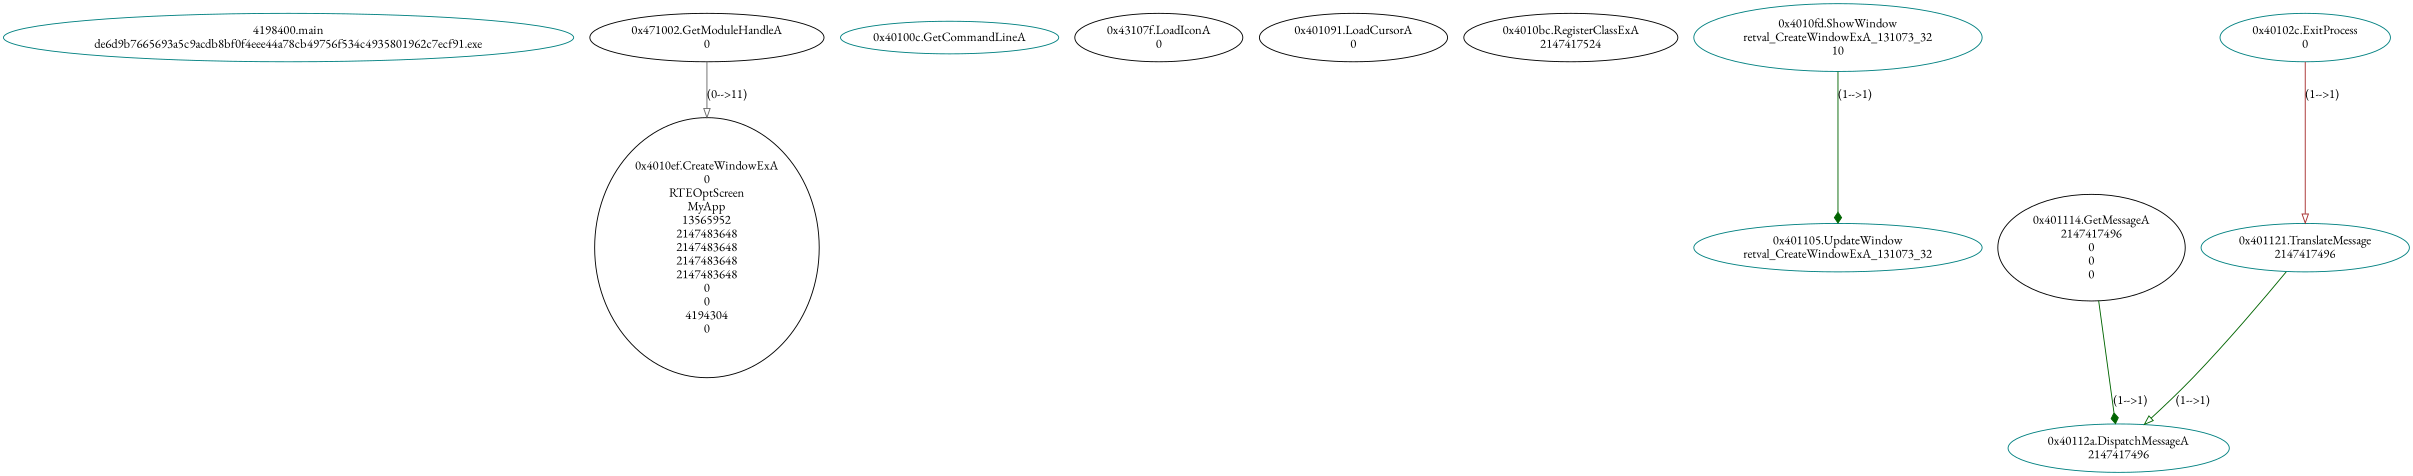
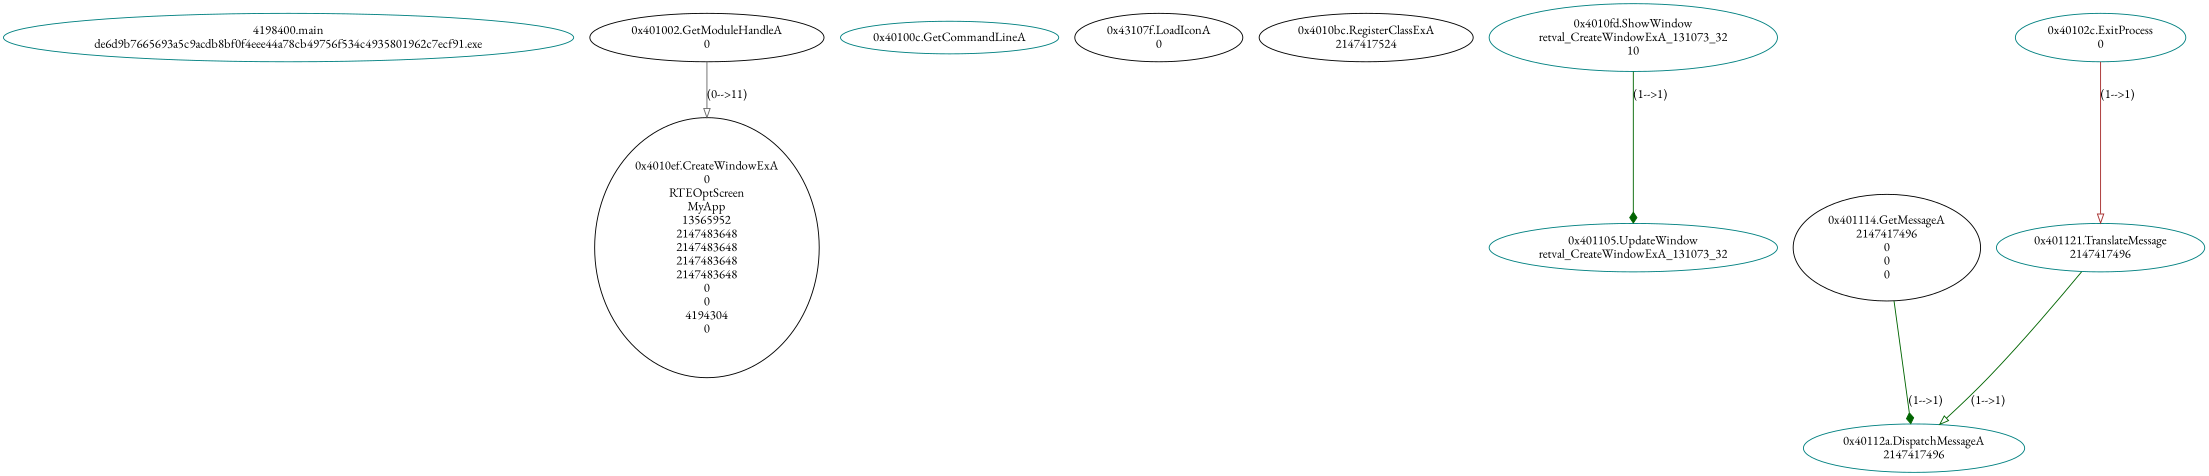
(707, 38) -> (707, 38)
(1354, 38) -> none
